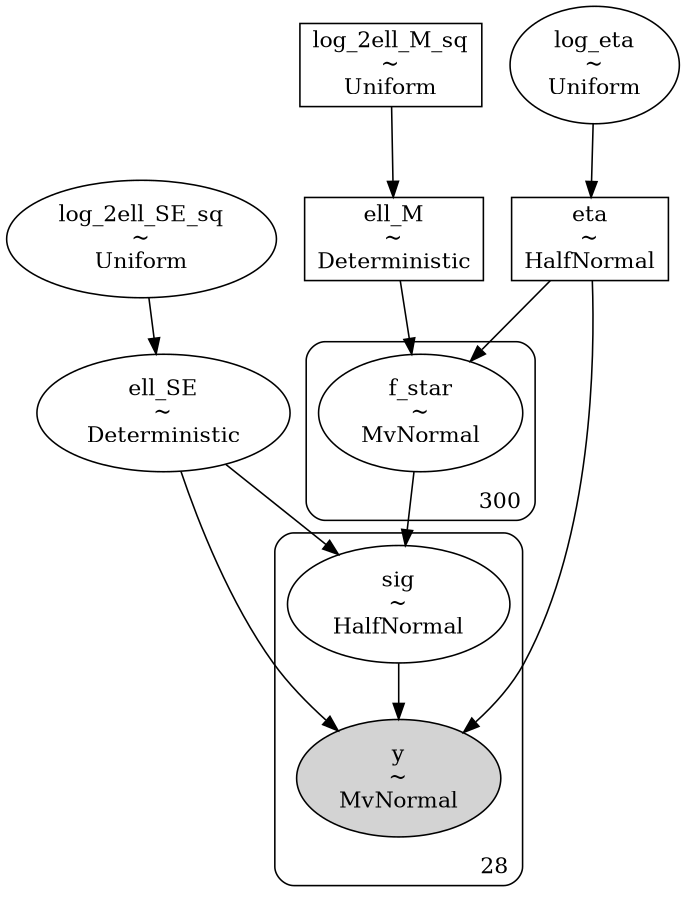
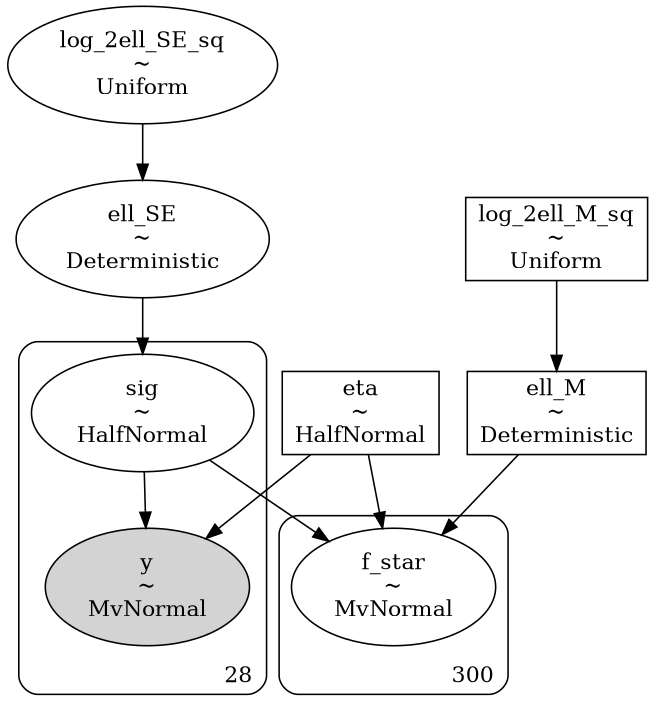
(595, 65) -> none
(411, 501) -> (252, 489)
(238, 605) -> none
